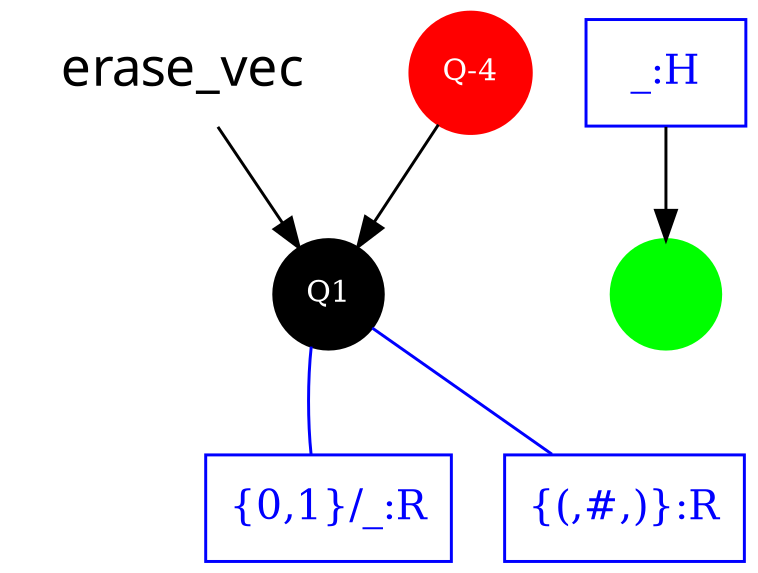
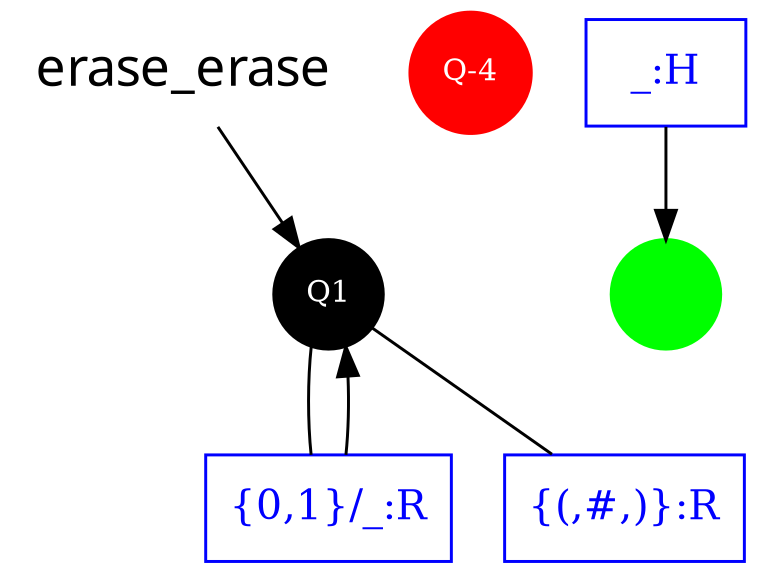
(184, 73) -> (184, 73)
(406, 173) -> (348, 416)
(462, 391) -> (462, 391)
(309, 401) -> (309, 401)
